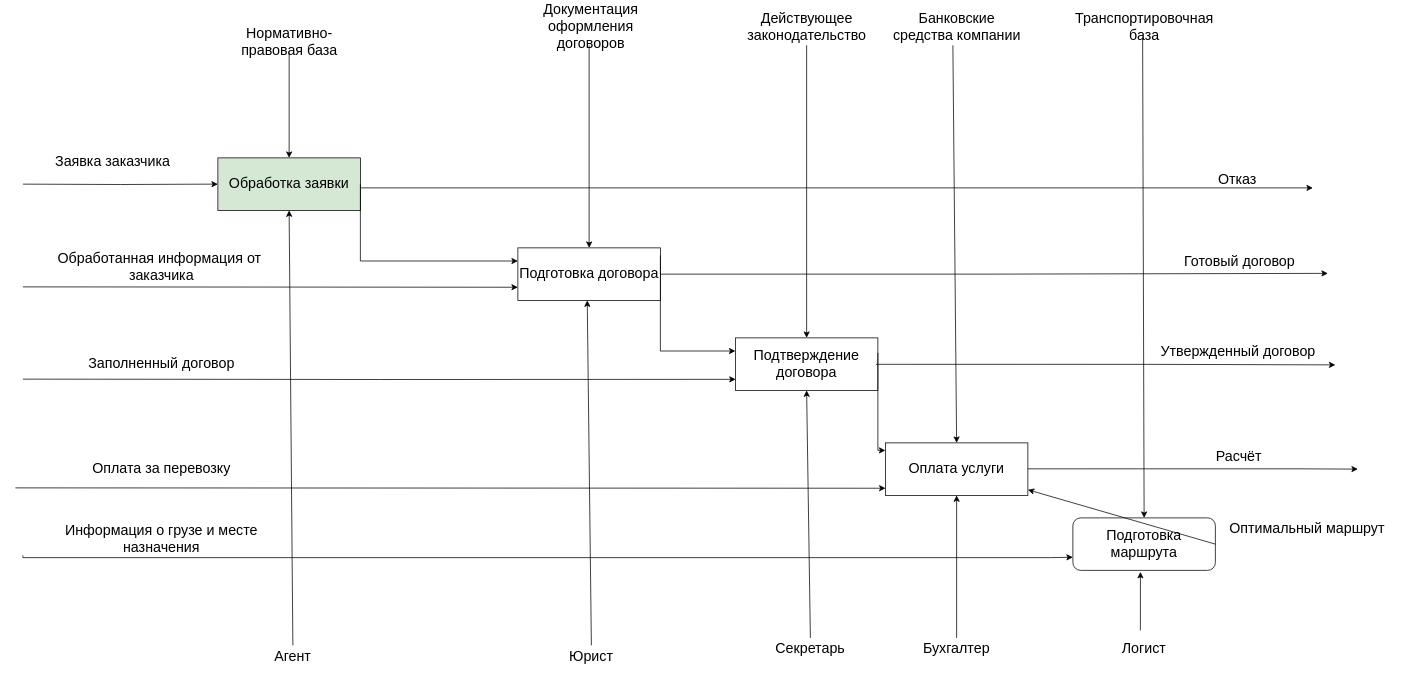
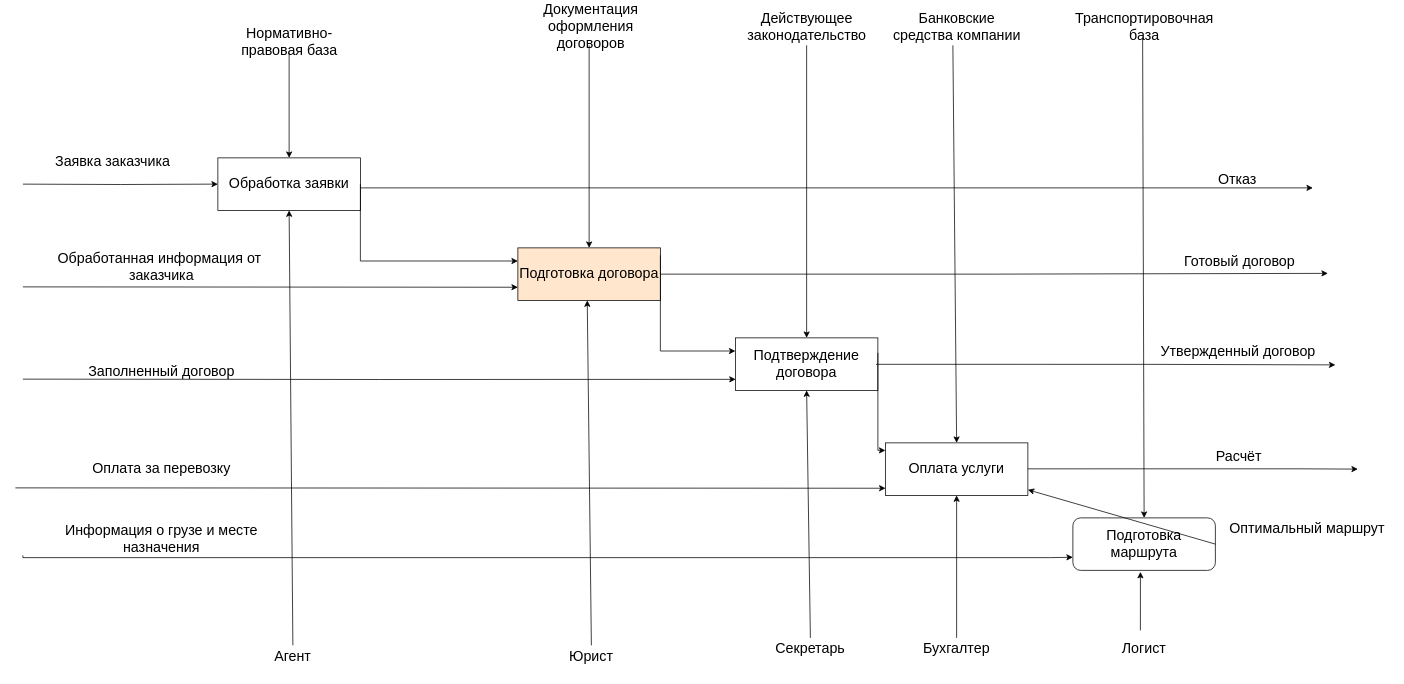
(289, 184) -> (289, 184)
(589, 274) -> (589, 274)
(162, 364) -> (162, 372)
